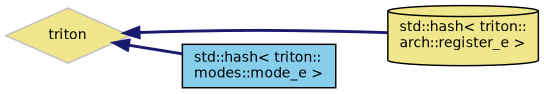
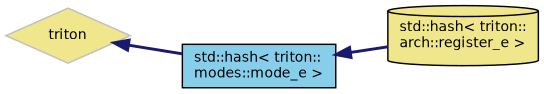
(263, 30) -> (369, 50)
